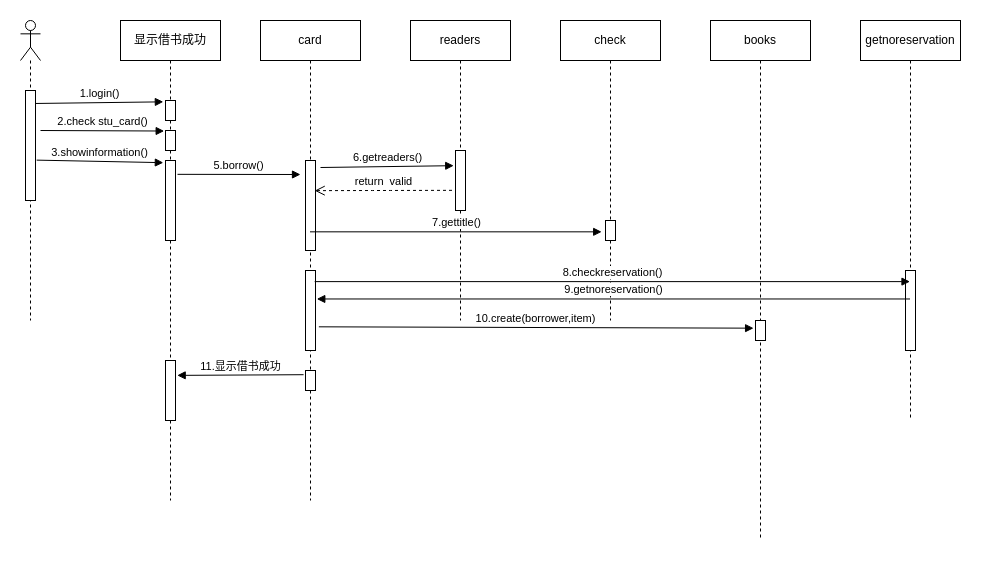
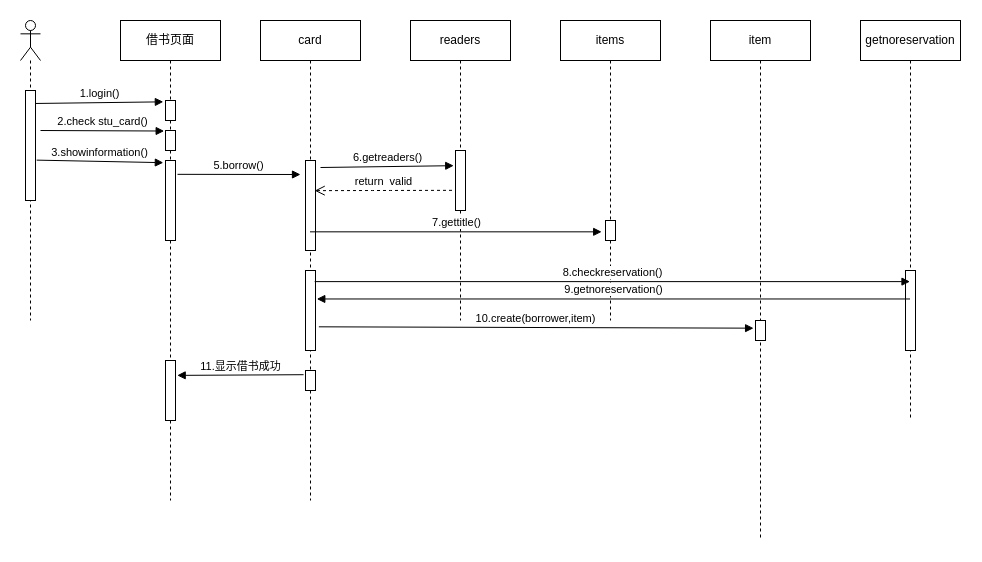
(171, 41) -> (171, 41)
(611, 41) -> (611, 41)
(761, 41) -> (761, 41)
